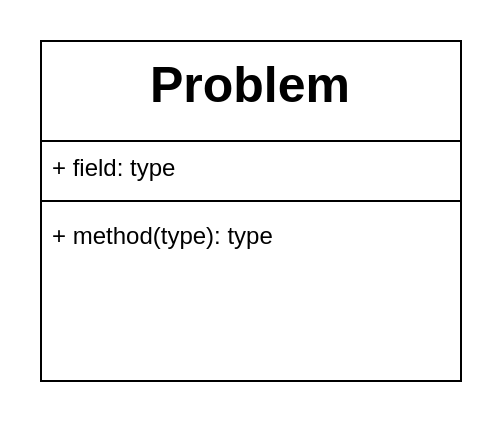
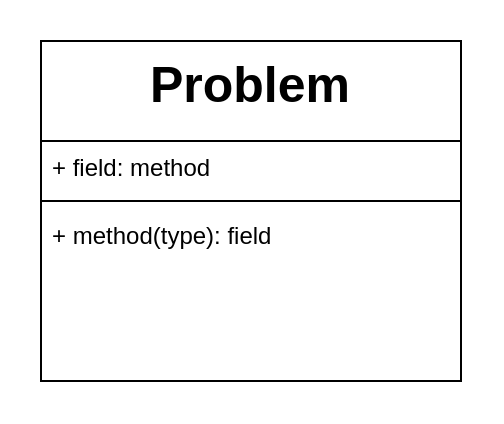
(125, 169) -> (138, 169)
(178, 237) -> (179, 237)
